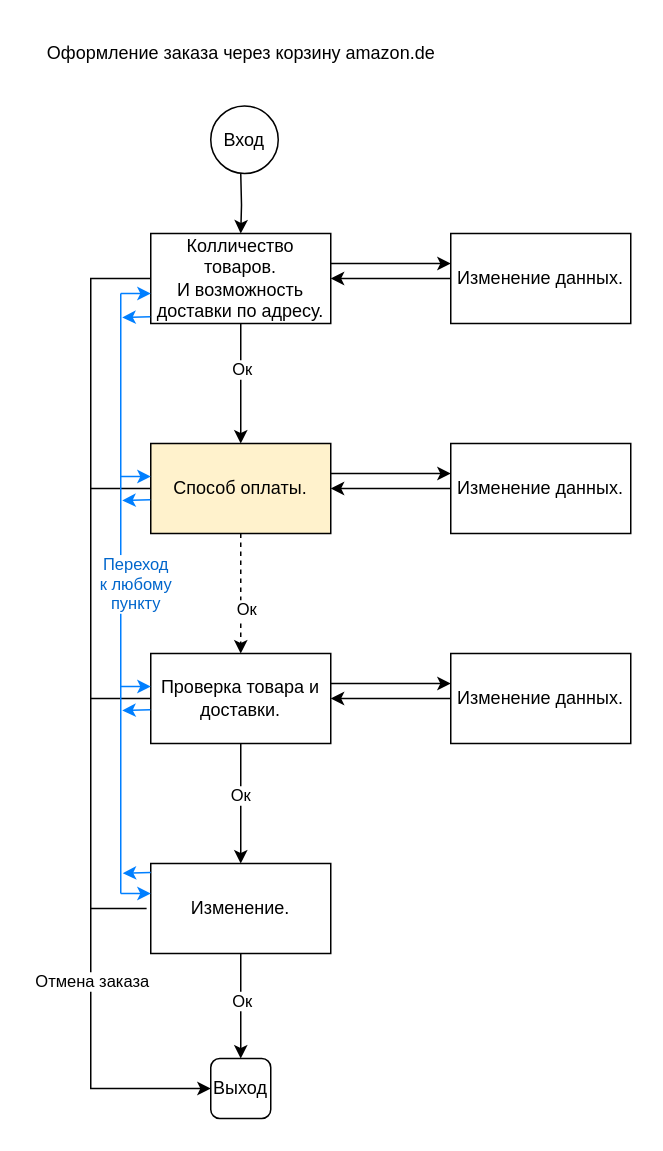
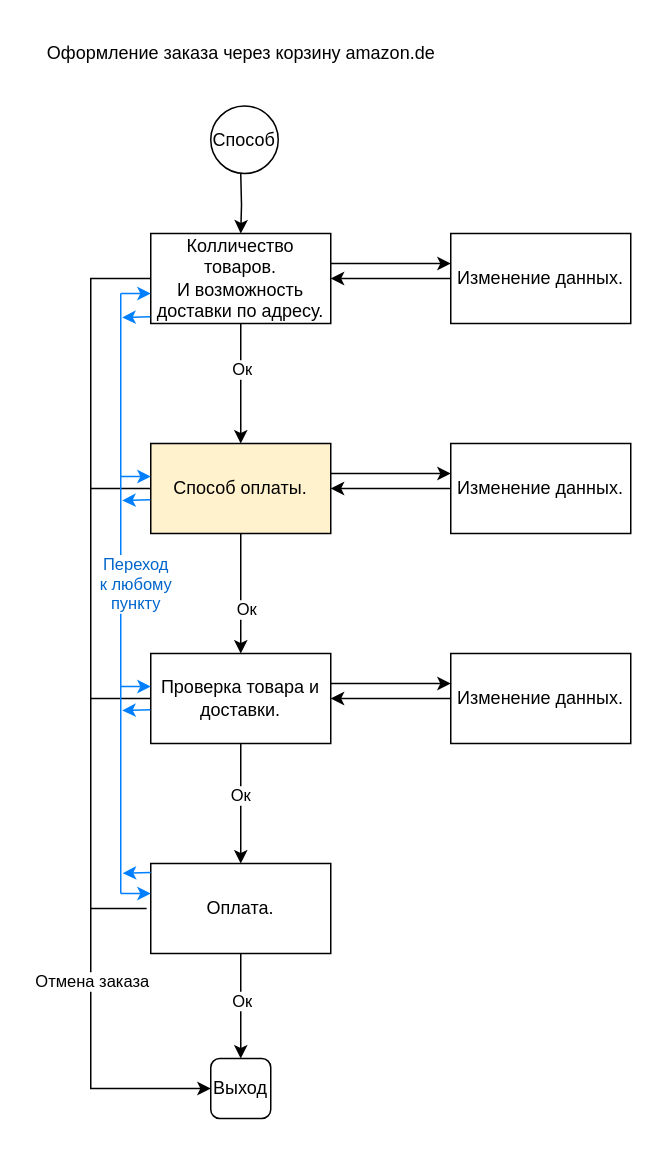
(245, 140) -> (245, 140)
(241, 566) -> (241, 566)
(241, 908) -> (241, 908)
